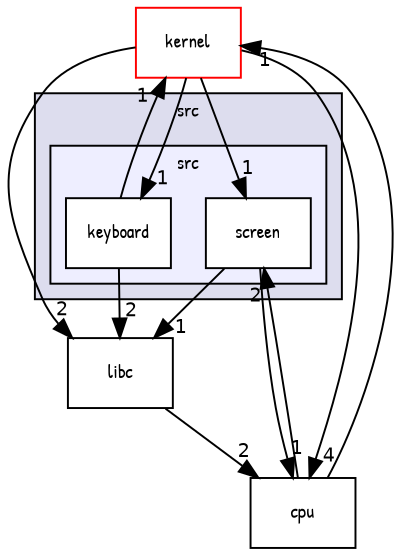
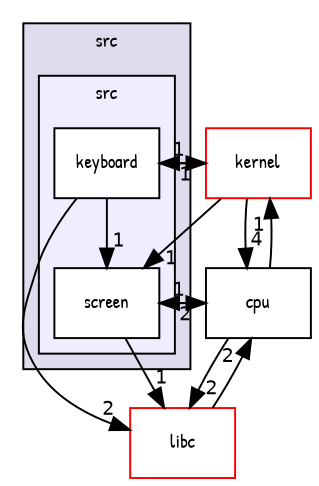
(12, 157) -> (213, 364)
none -> (107, 224)
(120, 373) -> (183, 443)
